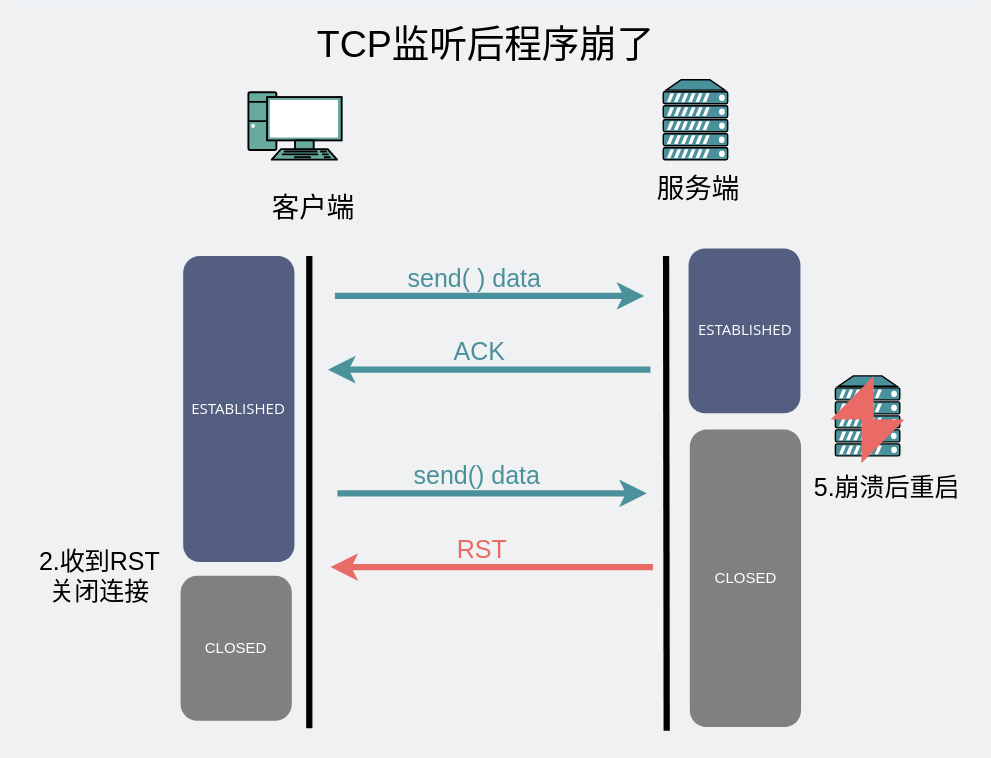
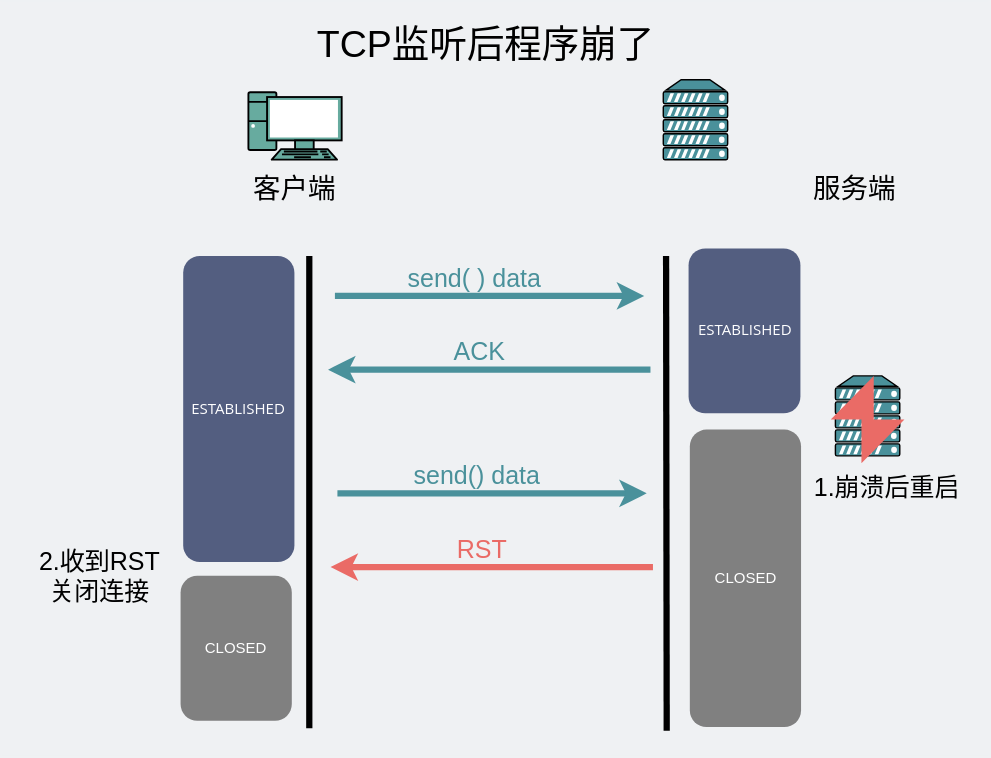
(699, 189) -> (855, 189)
(314, 208) -> (295, 189)
(888, 487) -> (888, 487)
